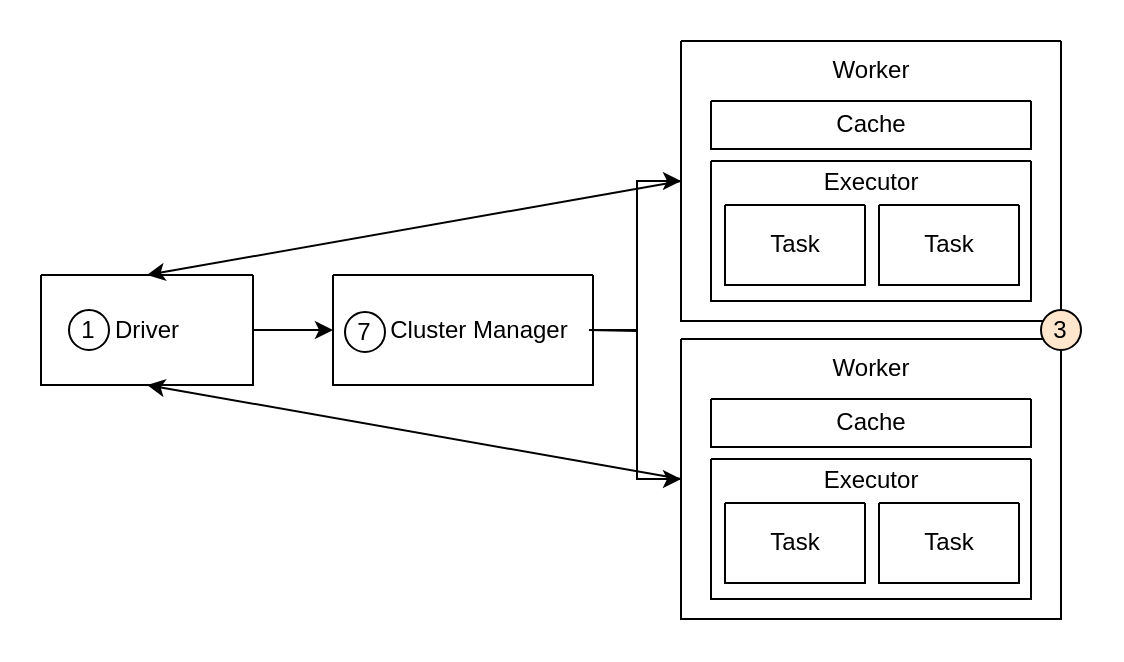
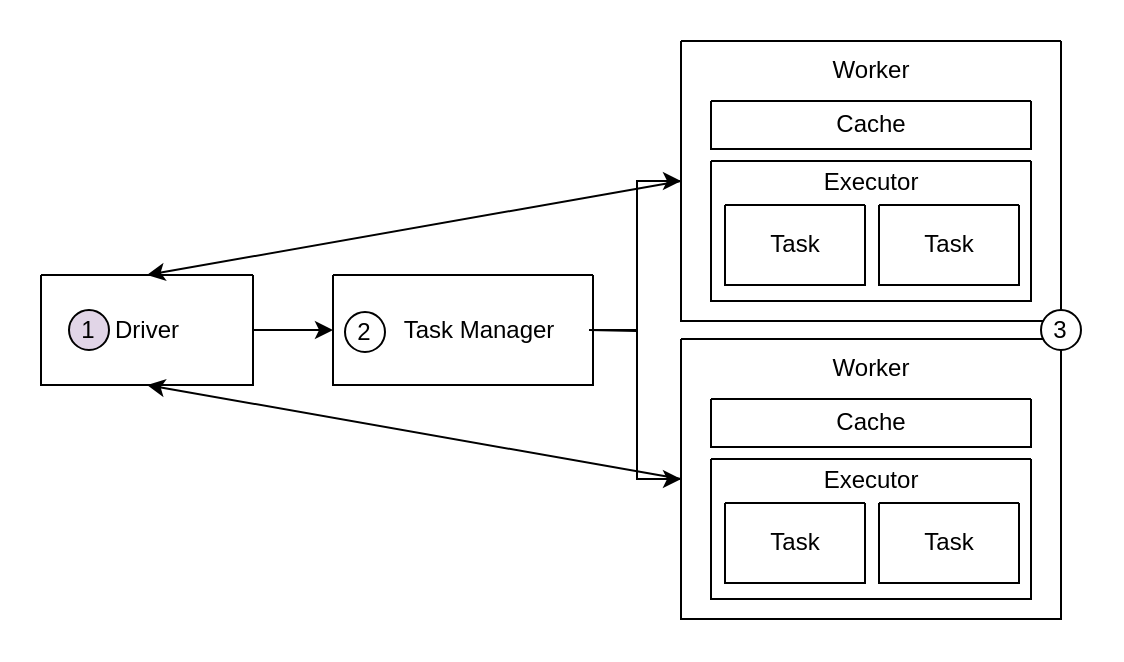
(89, 330) -> (89, 330)
(1061, 330) -> (1061, 330)
(480, 331) -> (480, 331)
(365, 333) -> (365, 333)
